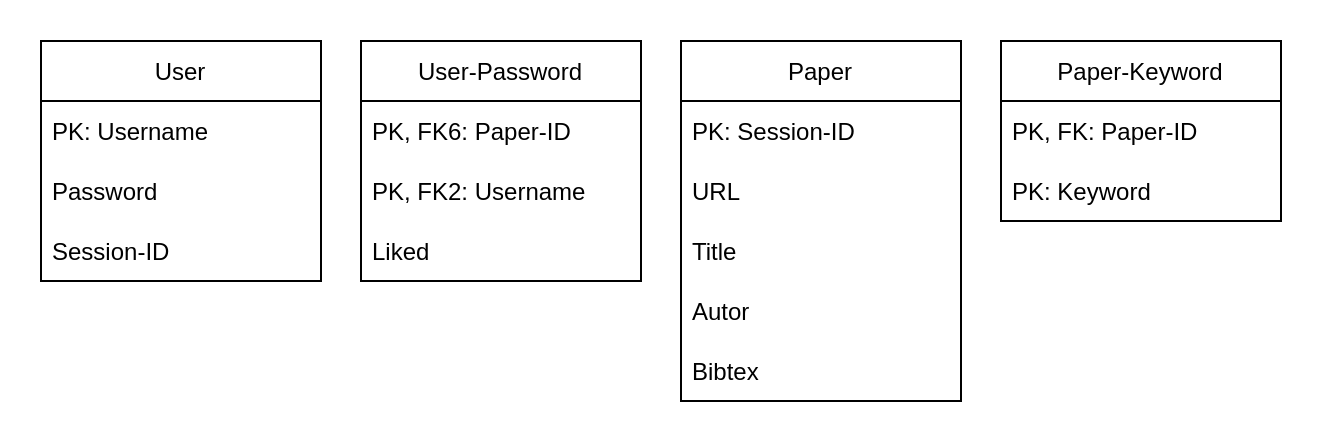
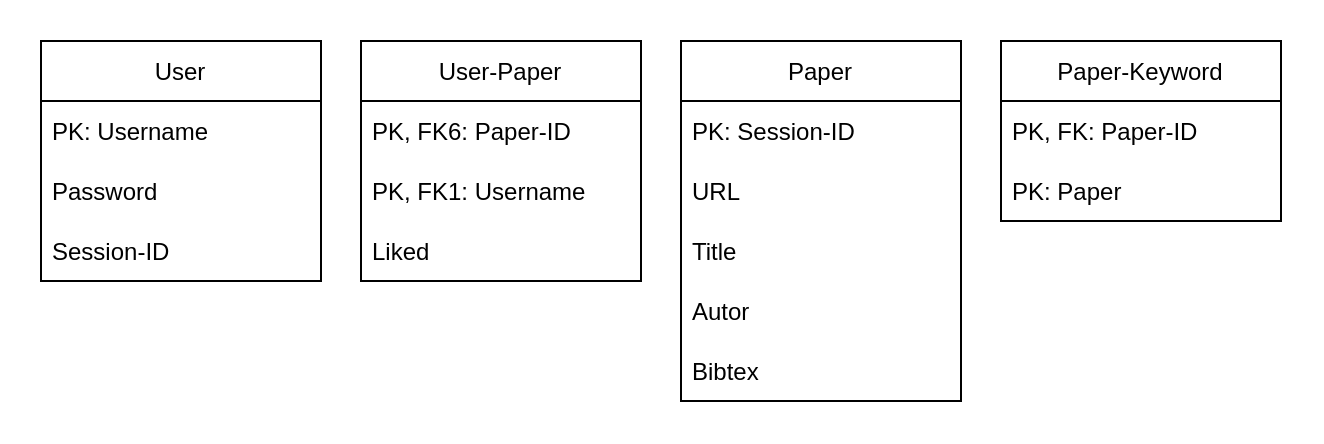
(500, 72) -> (500, 72)
(474, 192) -> (474, 192)
(1080, 192) -> (1066, 192)
